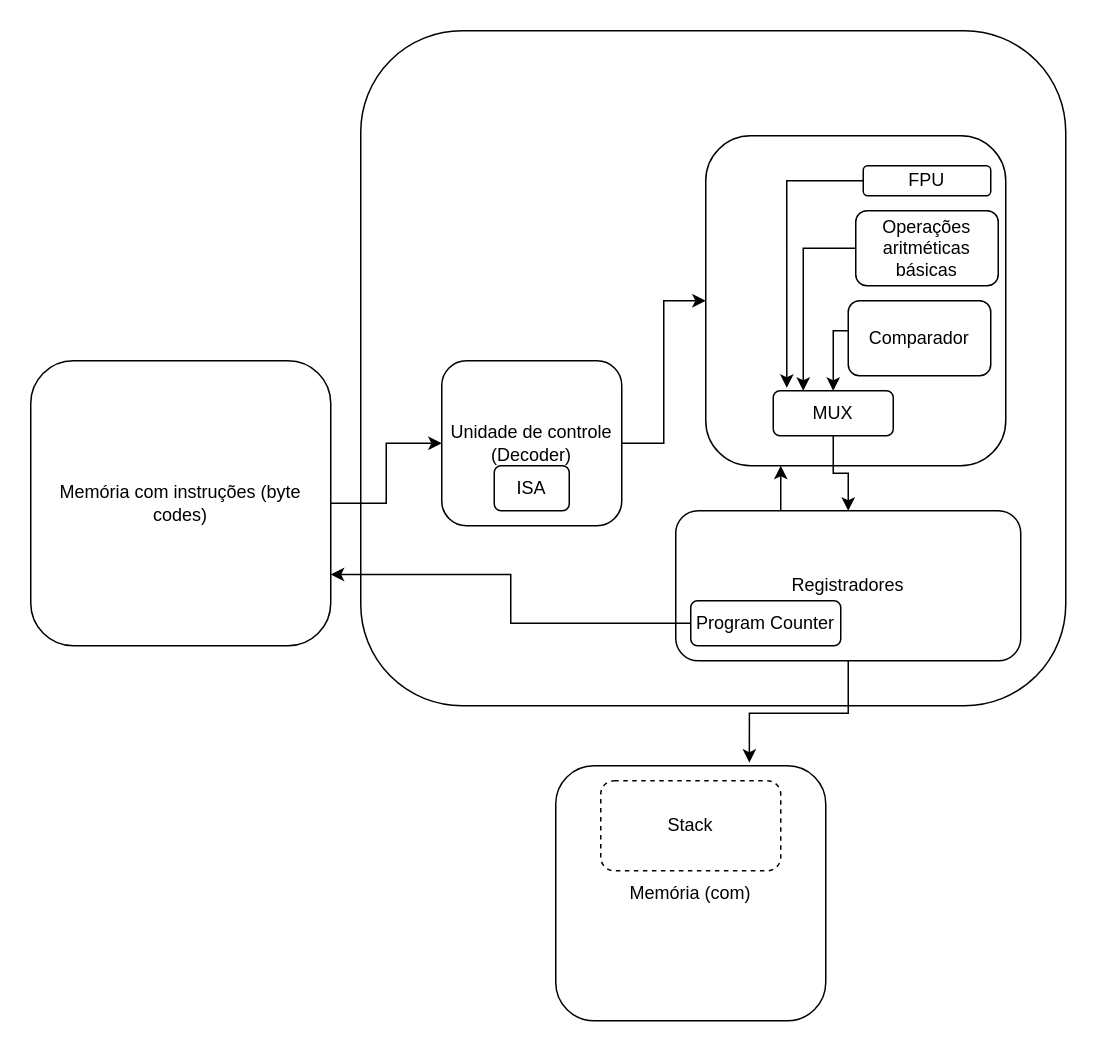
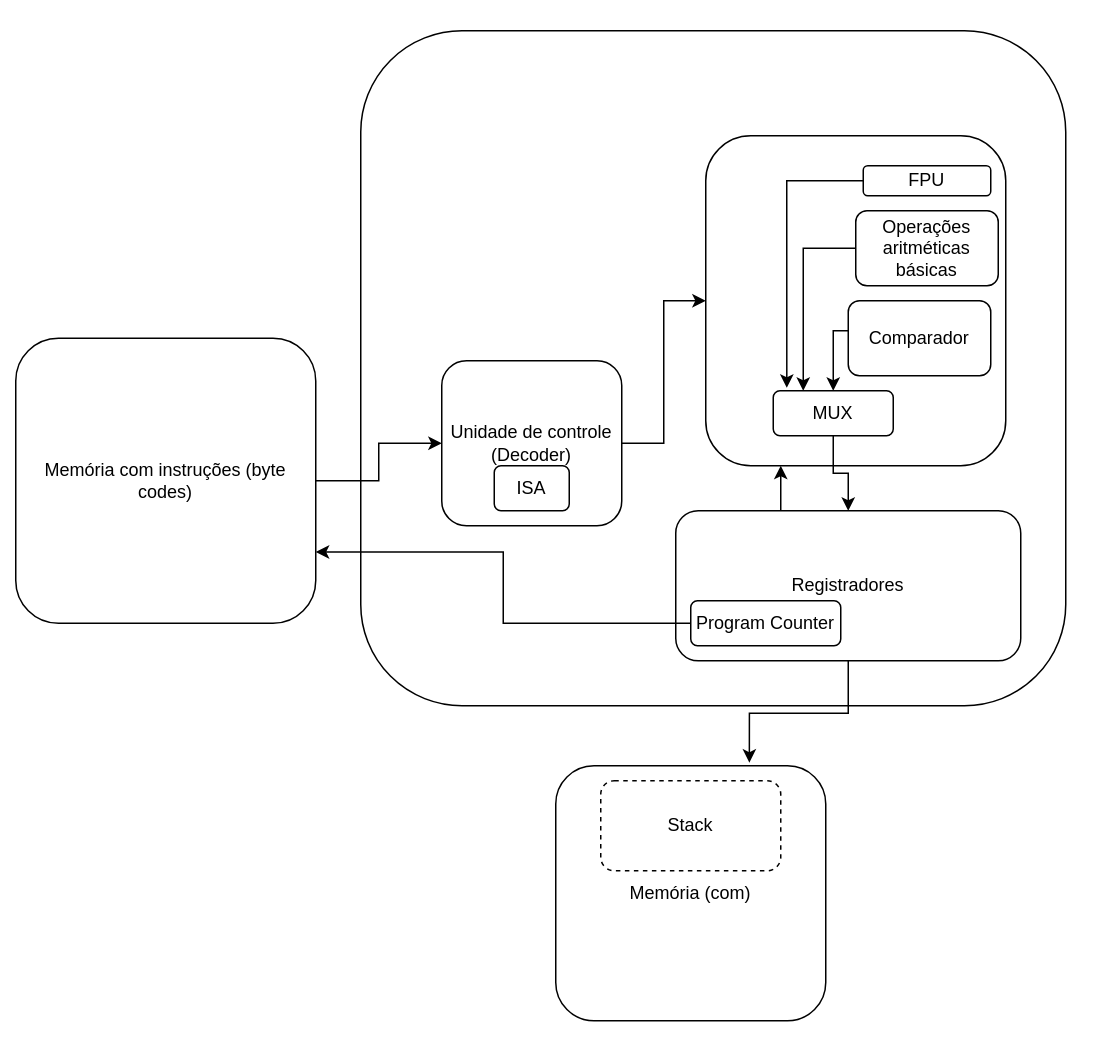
(181, 503) -> (166, 481)
